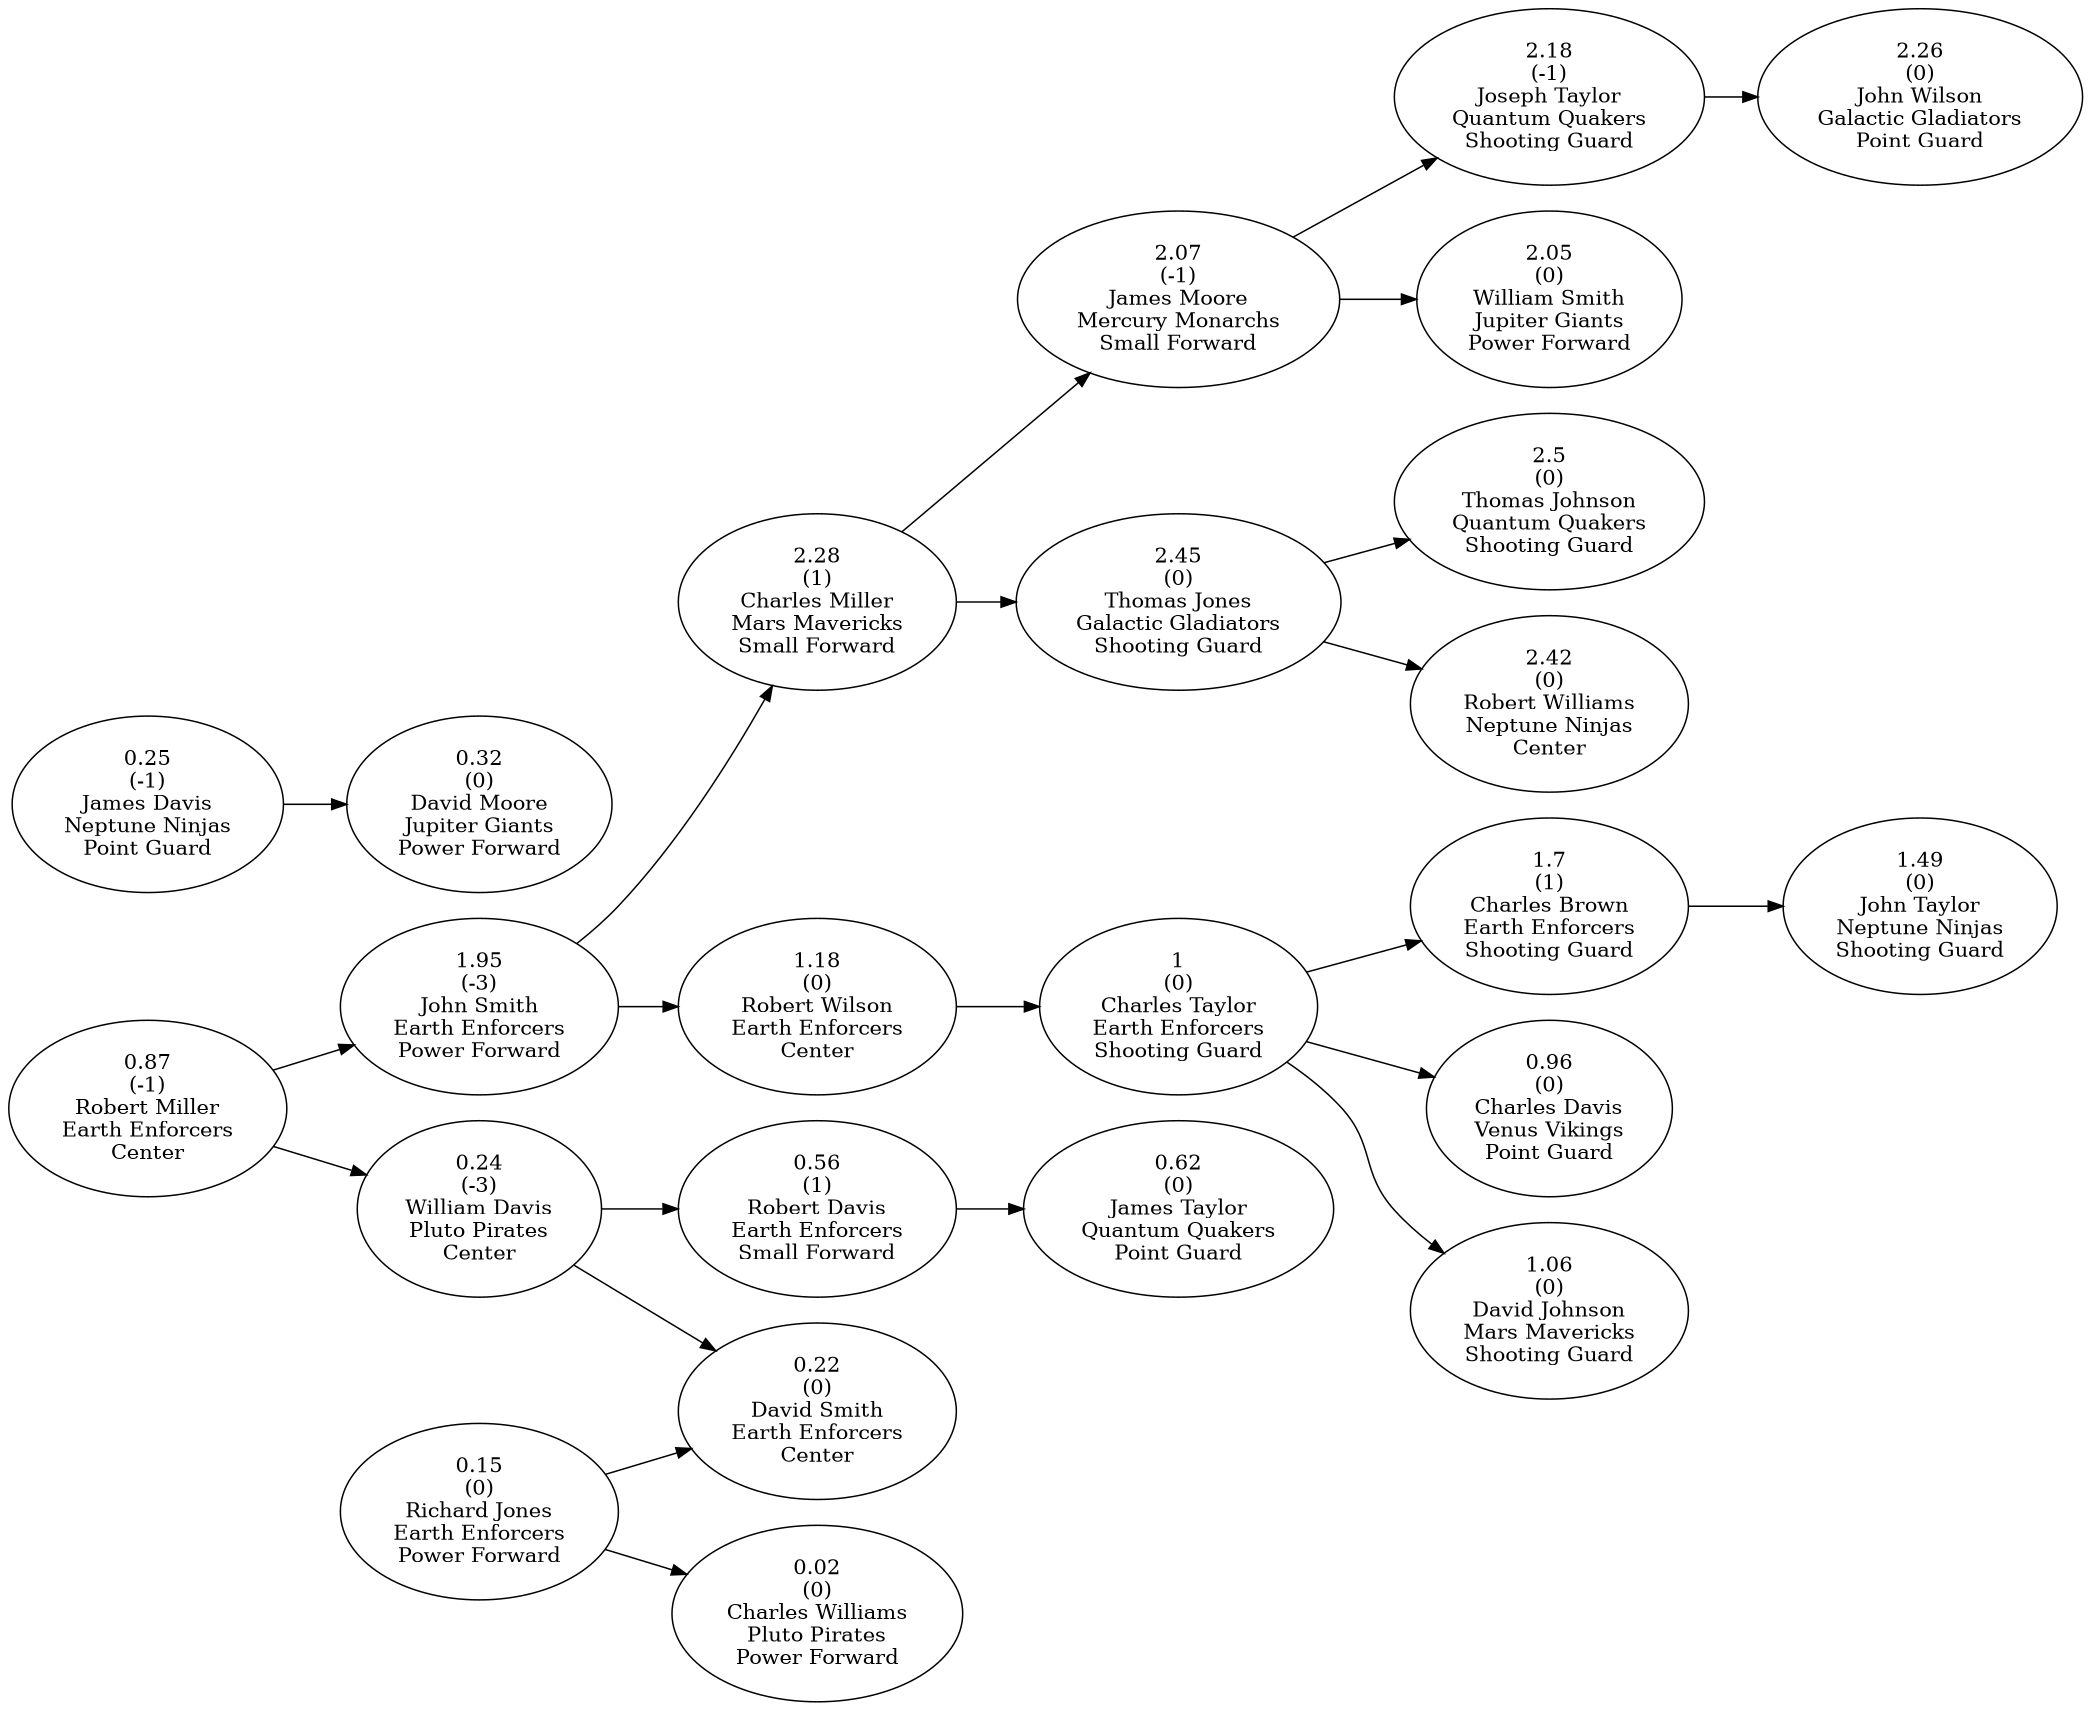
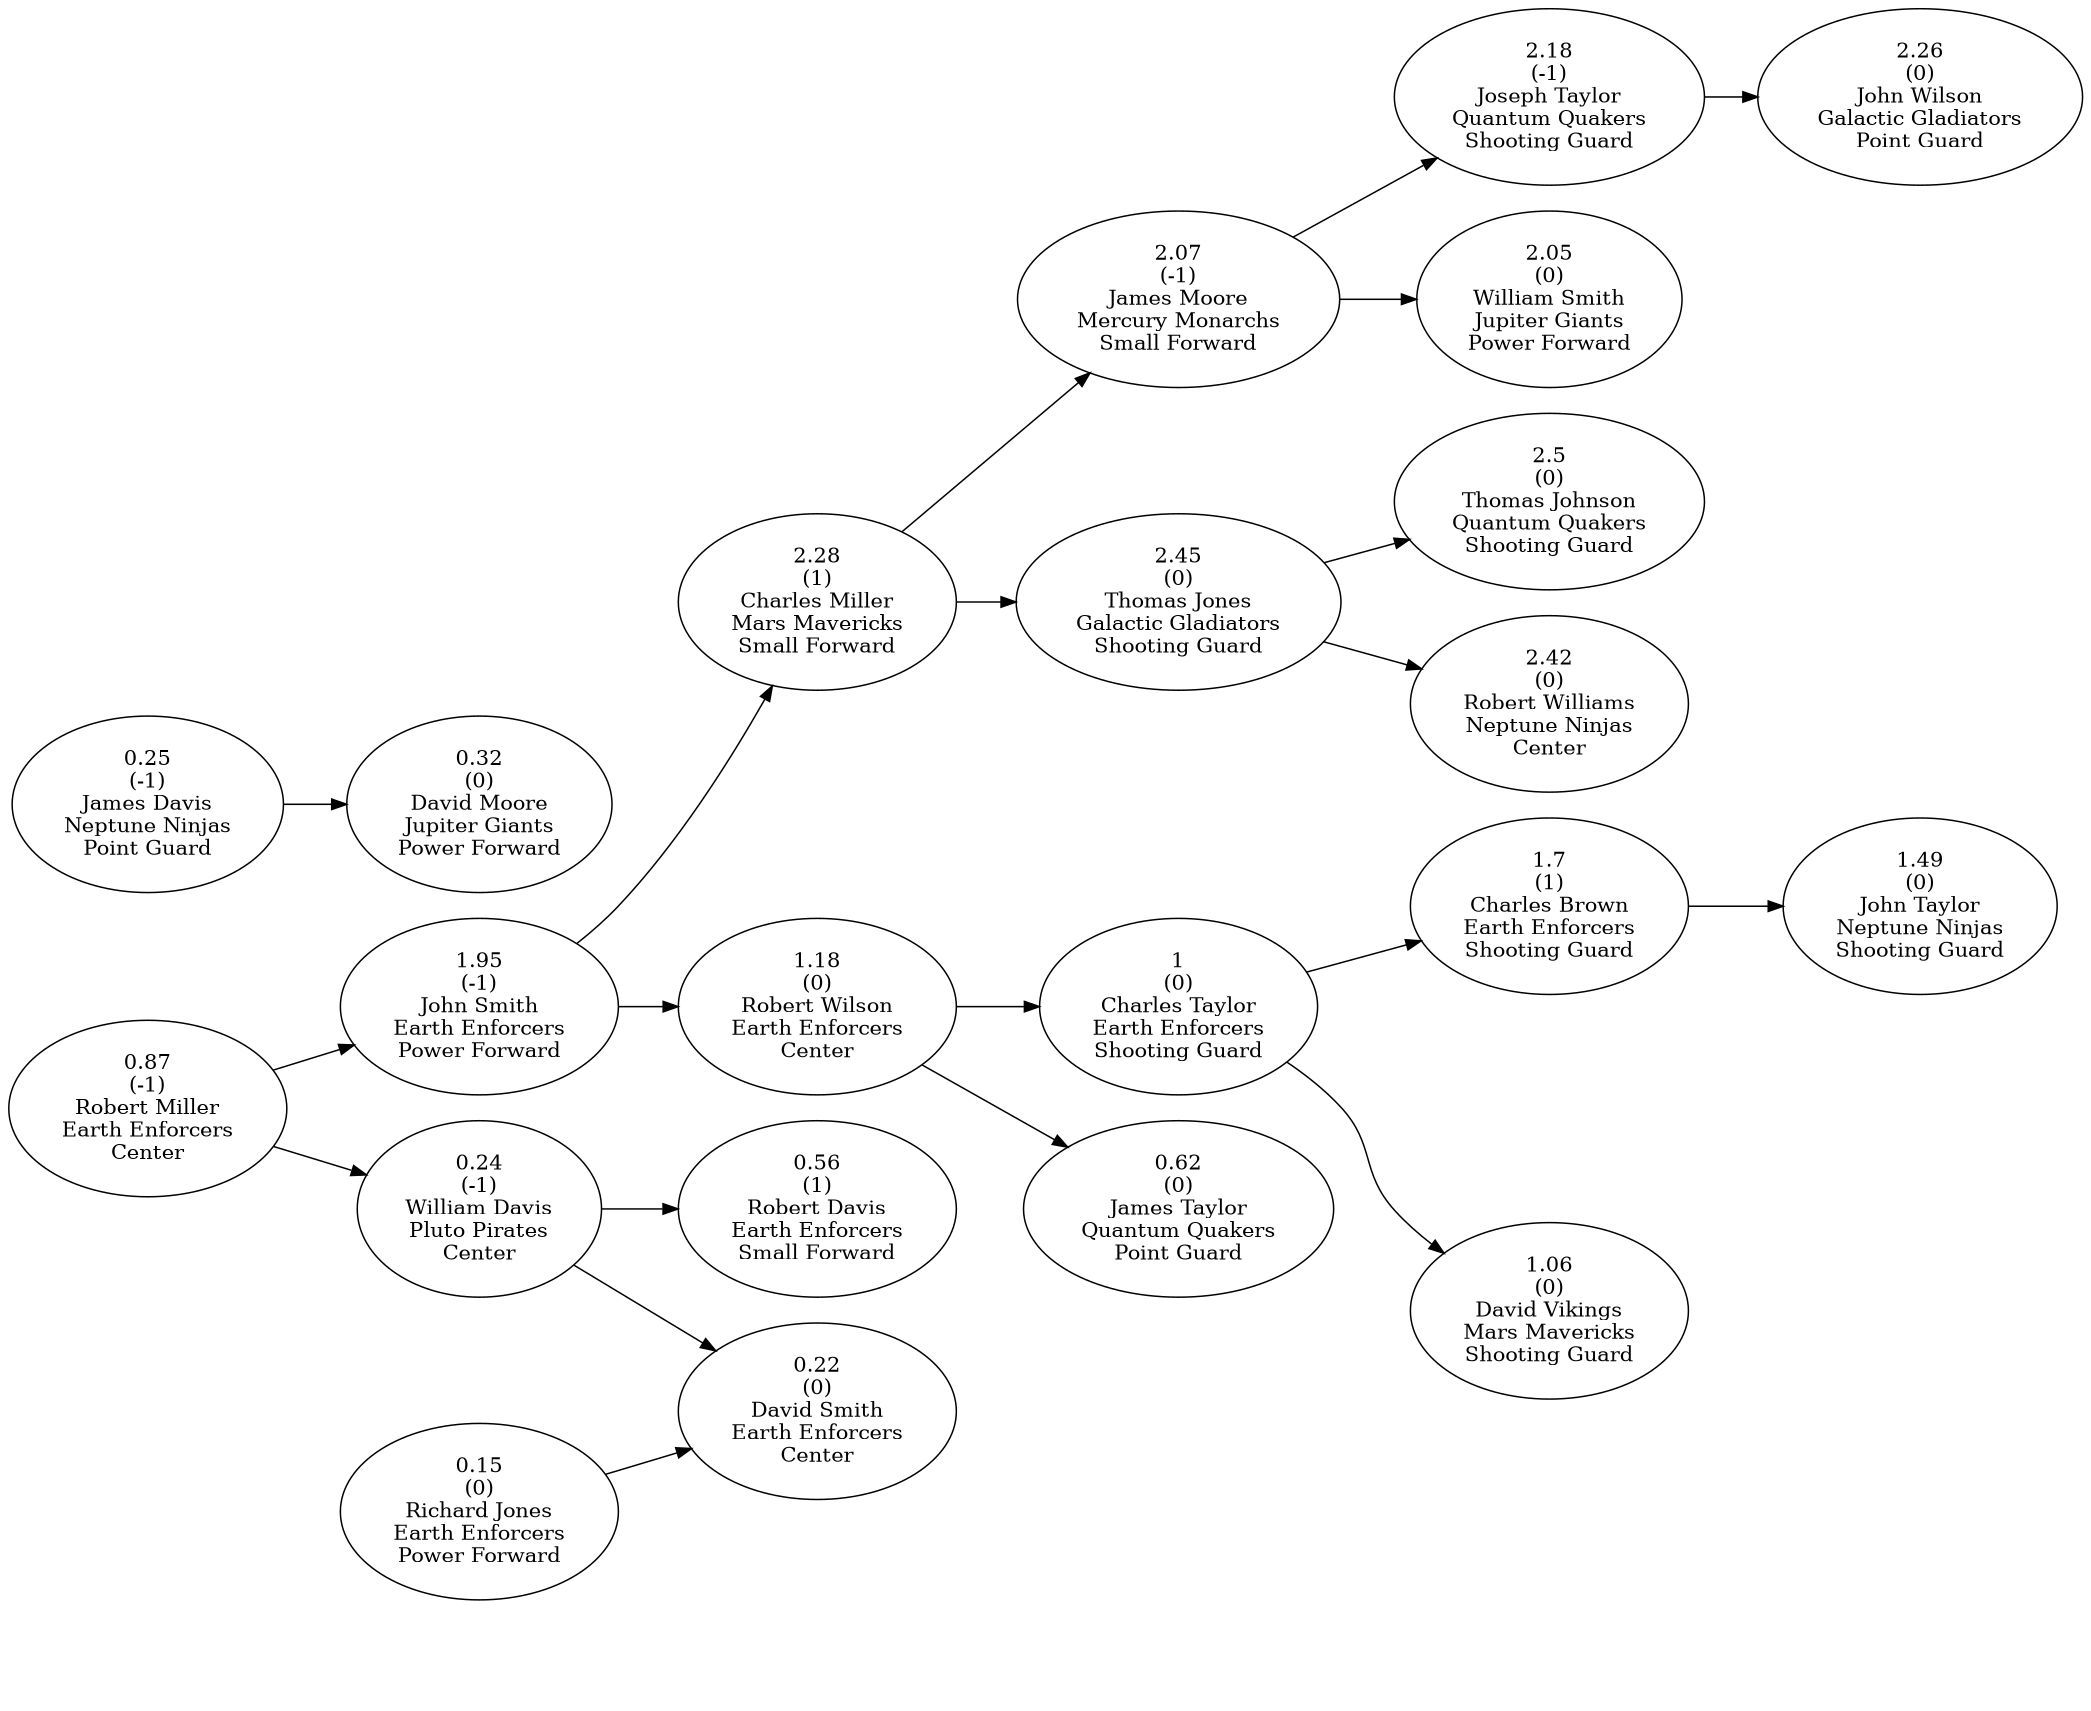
(479, 1007) -> (479, 1007)
(1549, 1109) -> none
(479, 1209) -> (479, 1209)
(982, 1209) -> (988, 1102)
(1549, 1311) -> (1549, 1311)
(817, 1614) -> none
